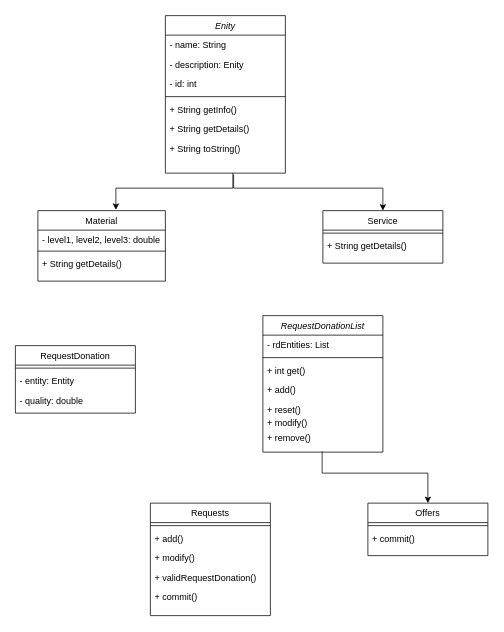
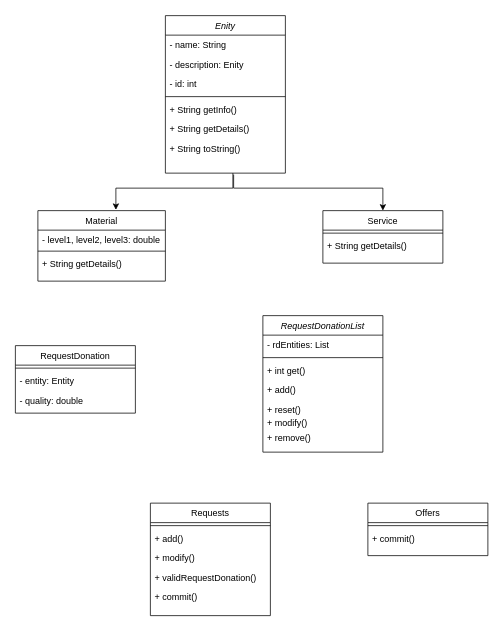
(322, 472) -> none
